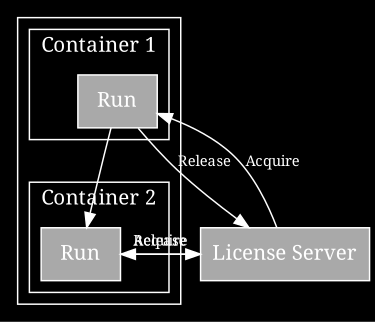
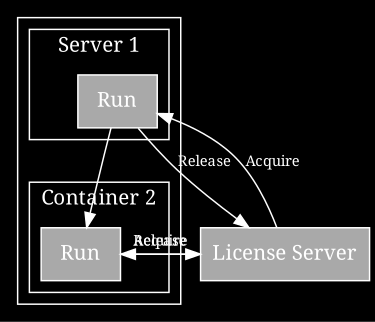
(99, 46) -> (99, 46)
